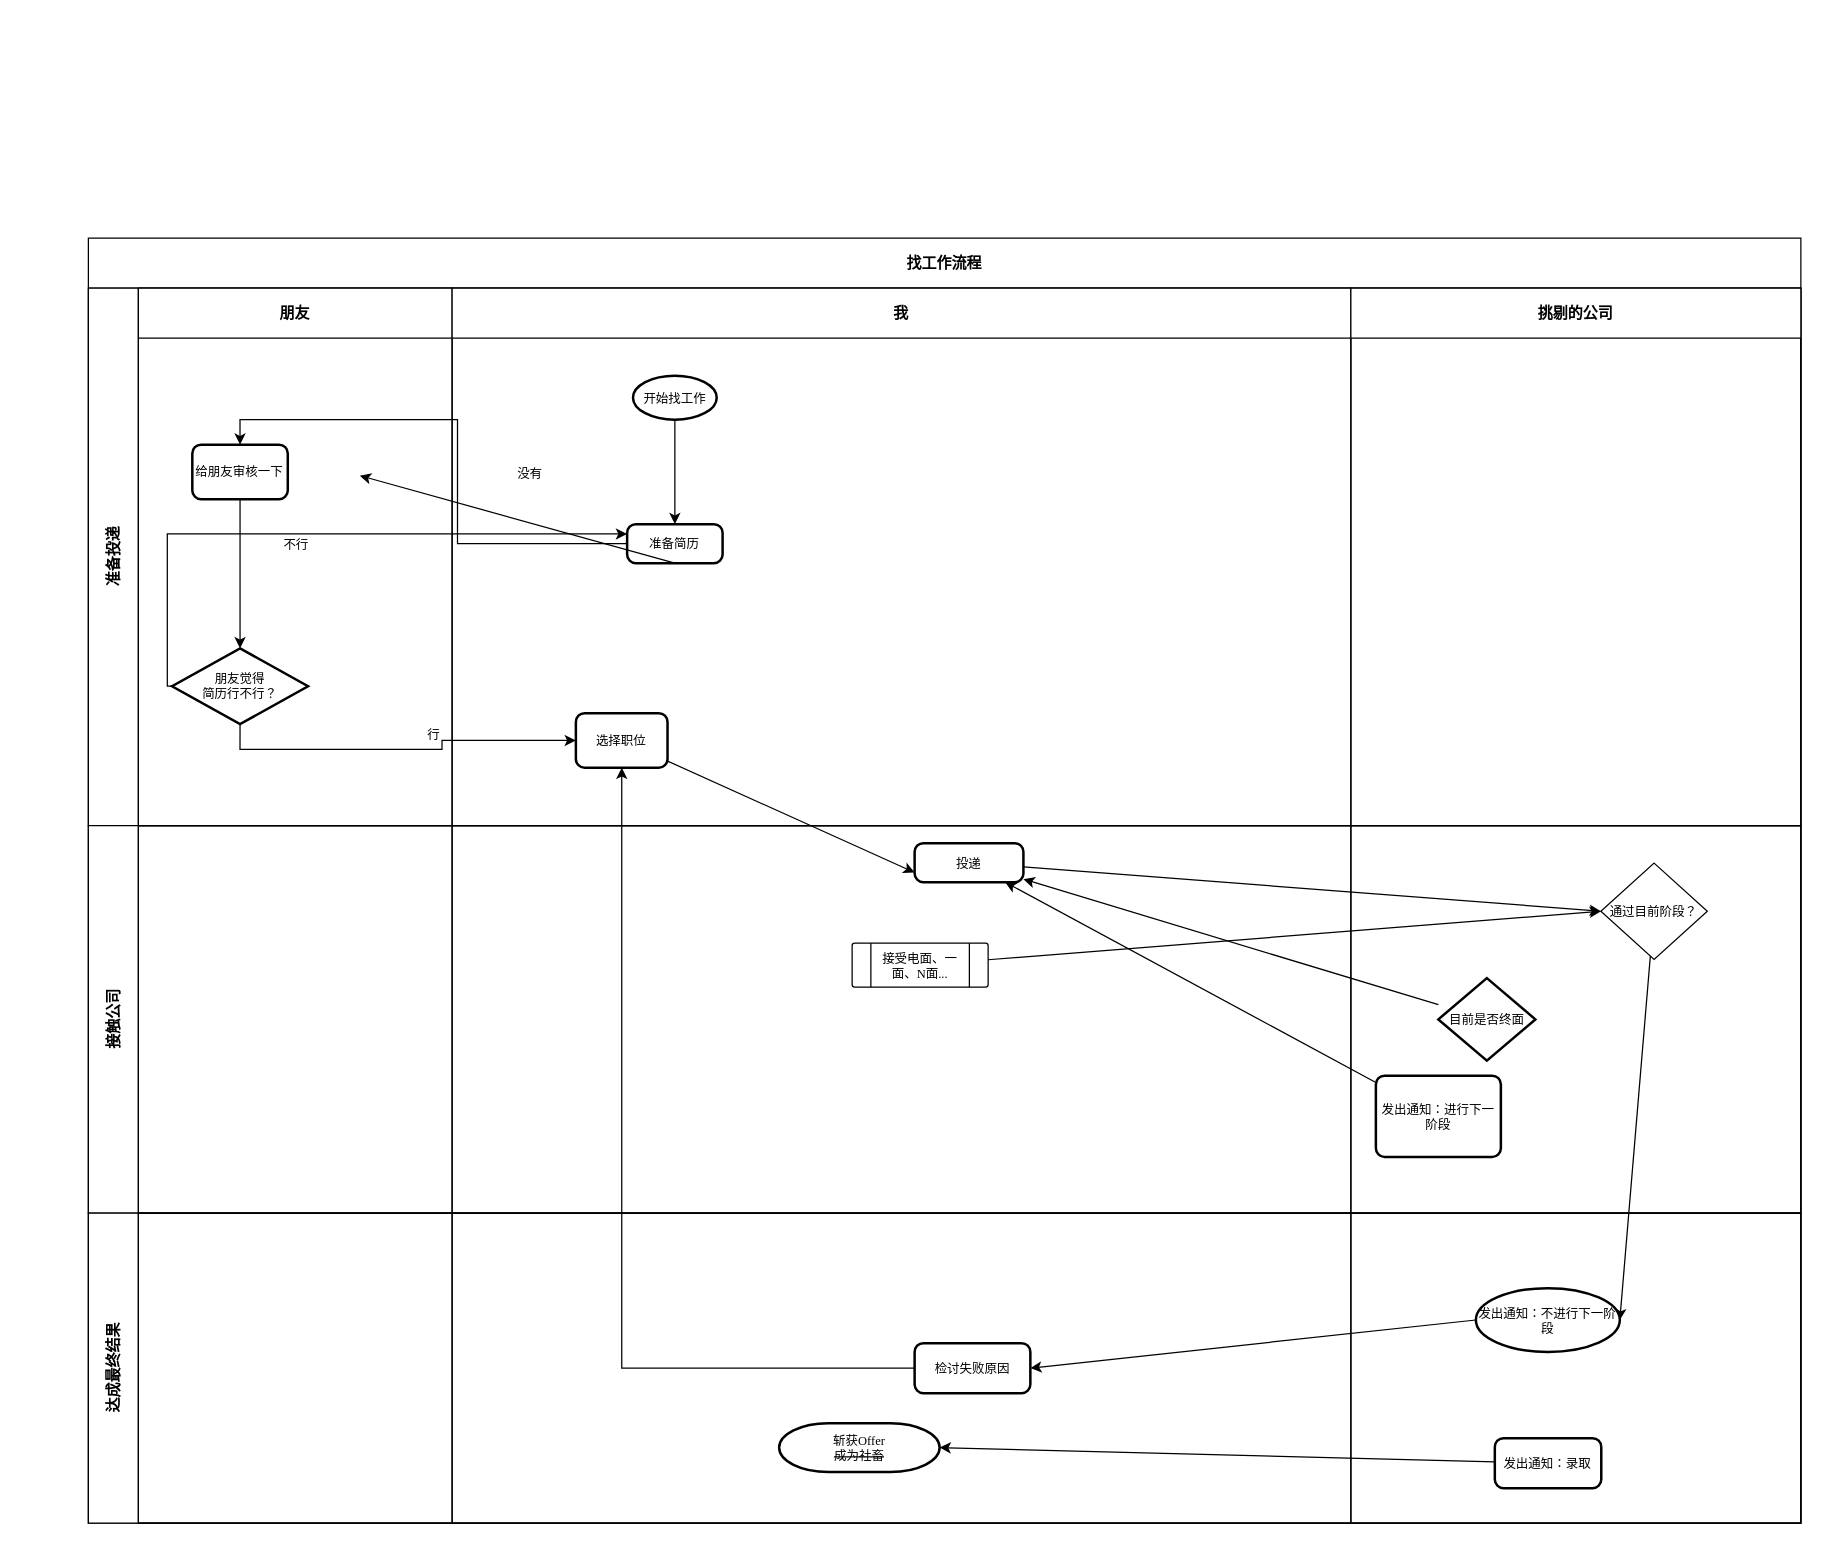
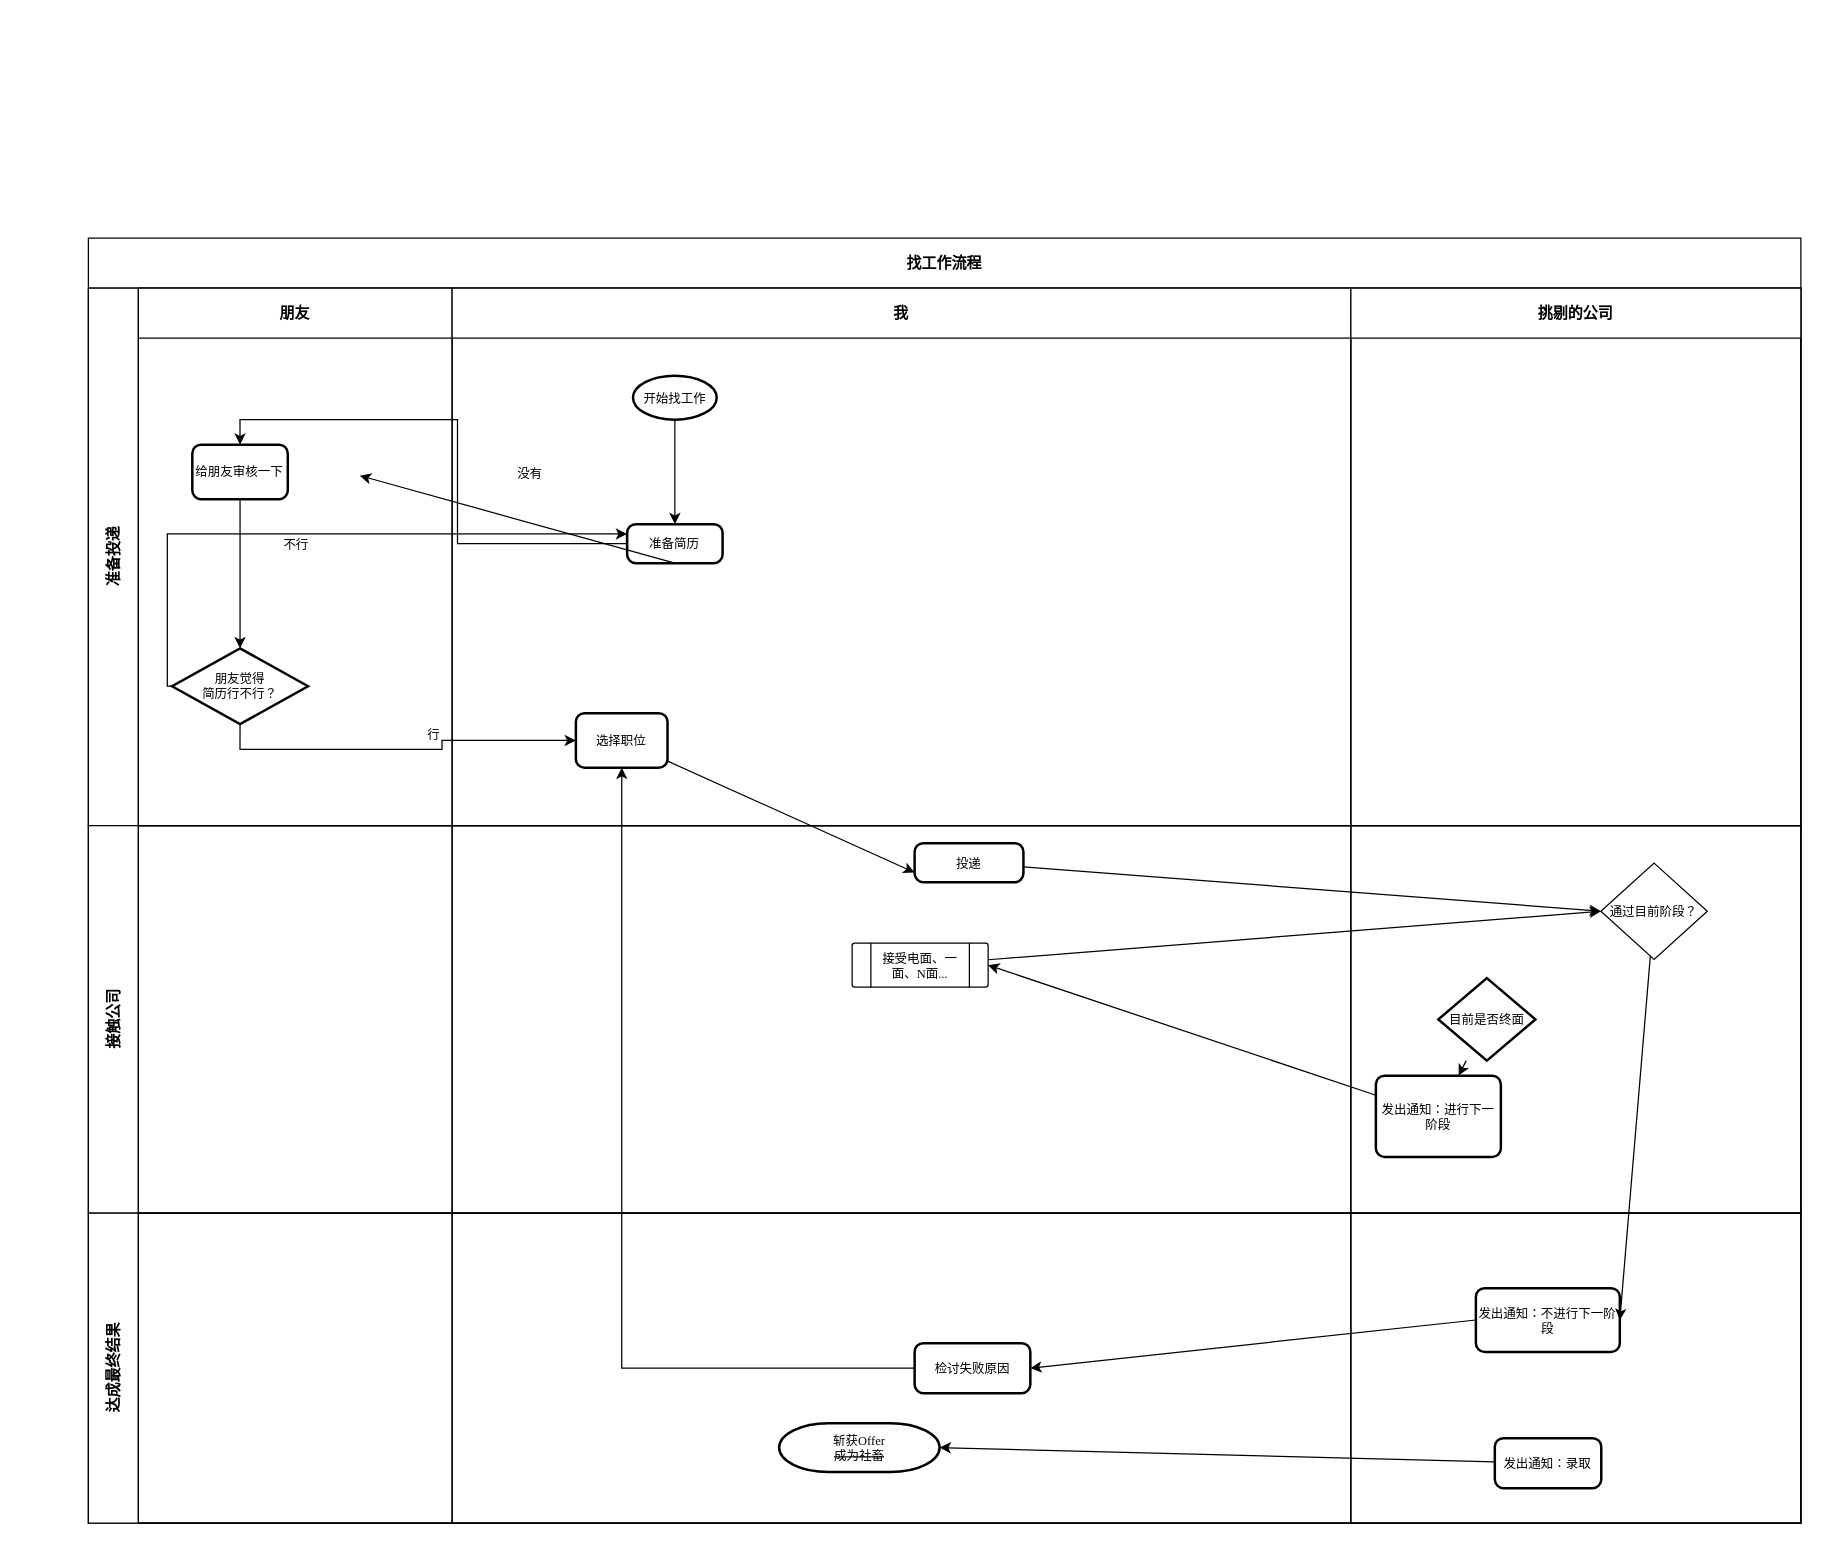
(1335, 973) -> (1464, 1065)
(1194, 985) -> (1185, 1031)
(1548, 1320) -> (1548, 1320)
